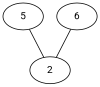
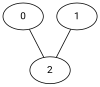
(23, 16) -> (23, 16)
(77, 16) -> (77, 16)
